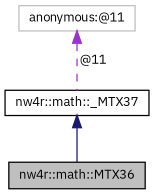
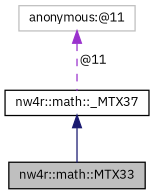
(77, 175) -> (77, 175)
